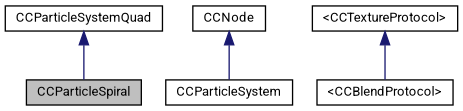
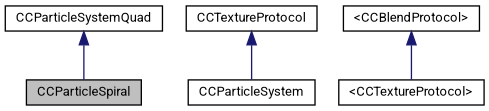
(229, 18) -> (252, 18)
(385, 62) -> (411, 62)
